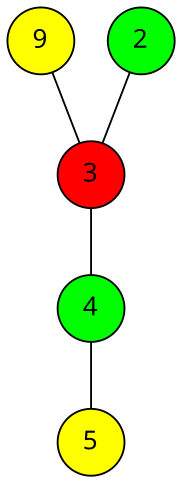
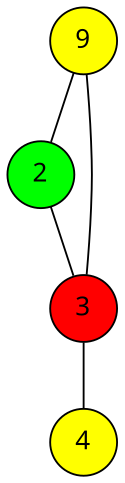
none -> (62, 107)
(91, 308) -> (84, 442)
(91, 442) -> none
